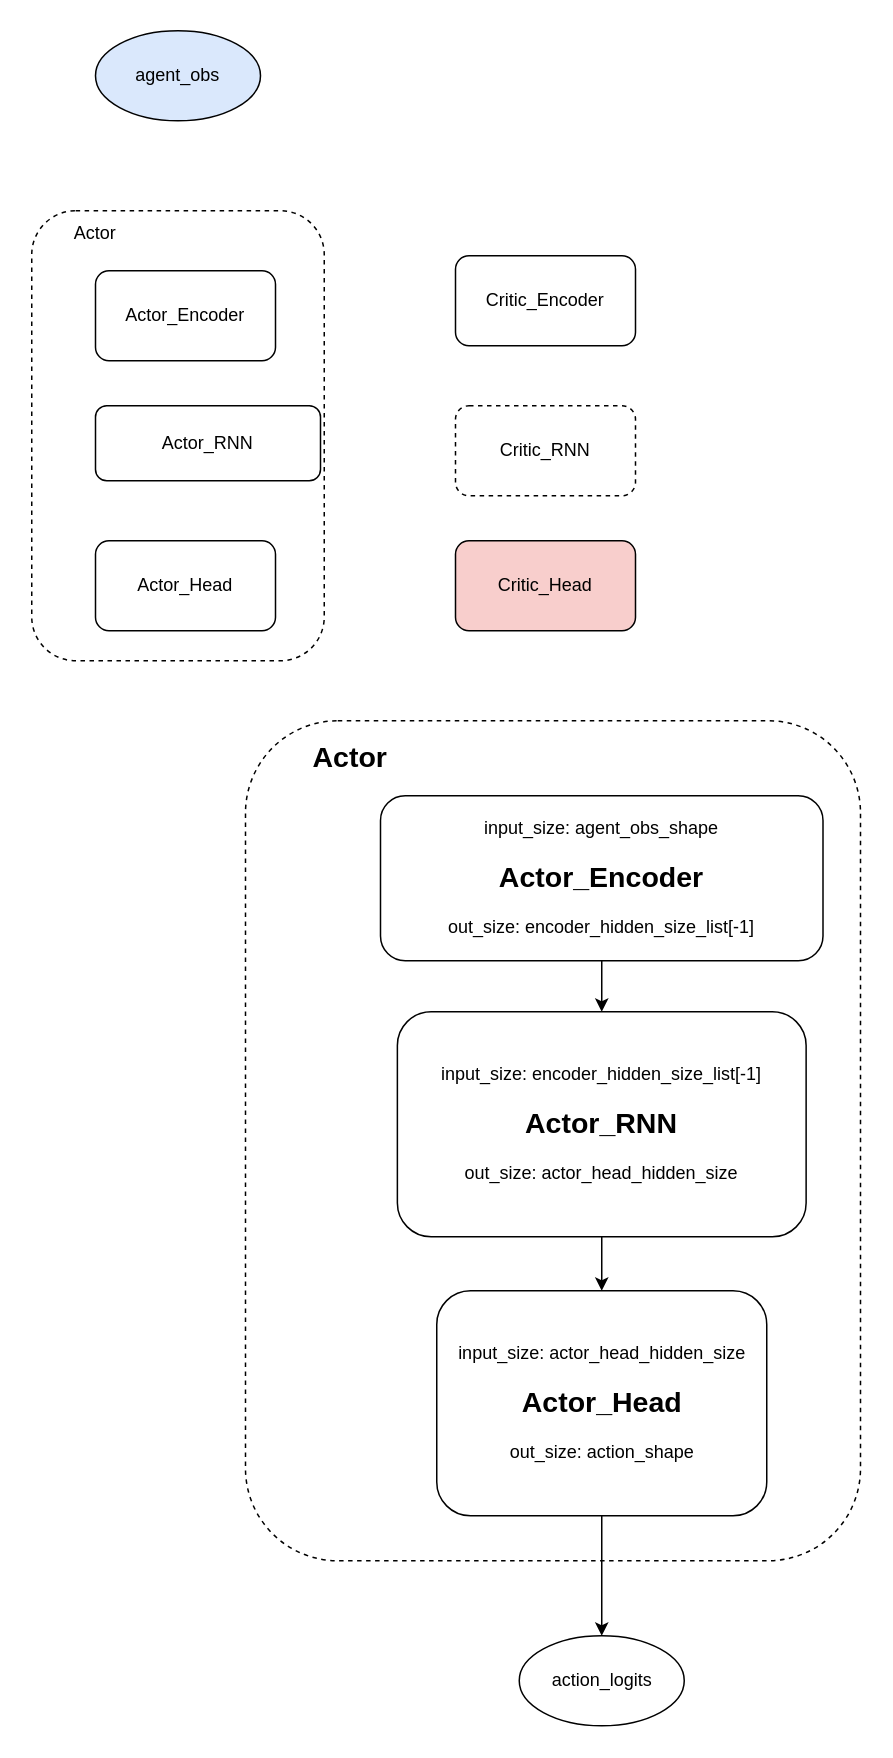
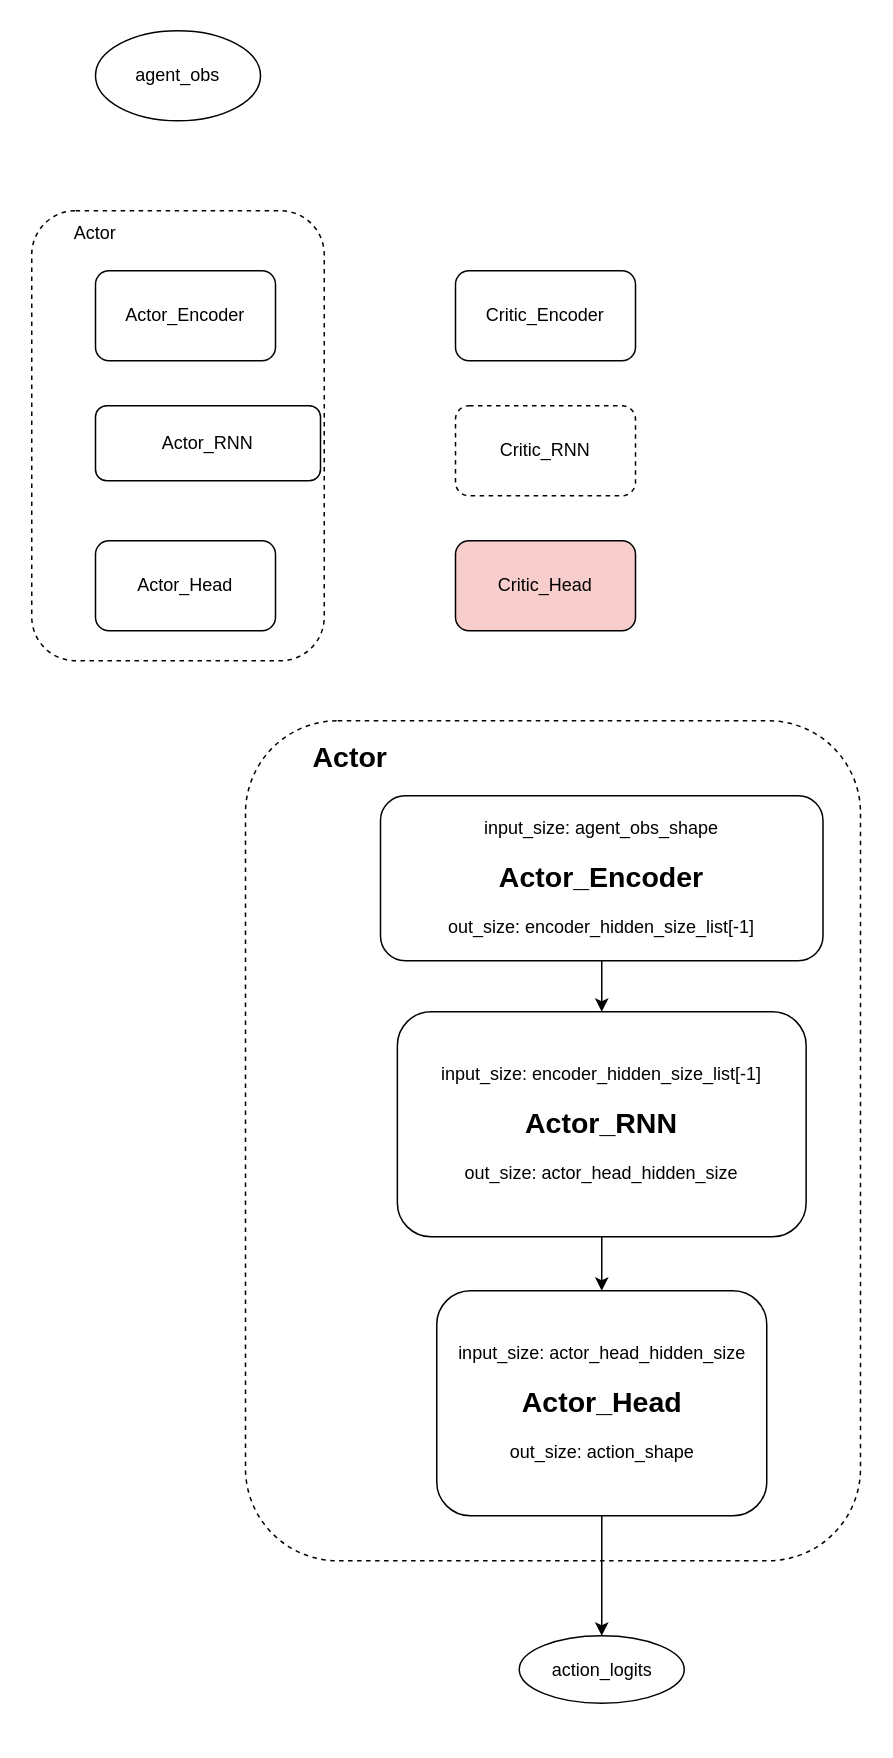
(178, 76) -> (178, 76)
(545, 301) -> (545, 316)
(602, 1681) -> (602, 1670)
